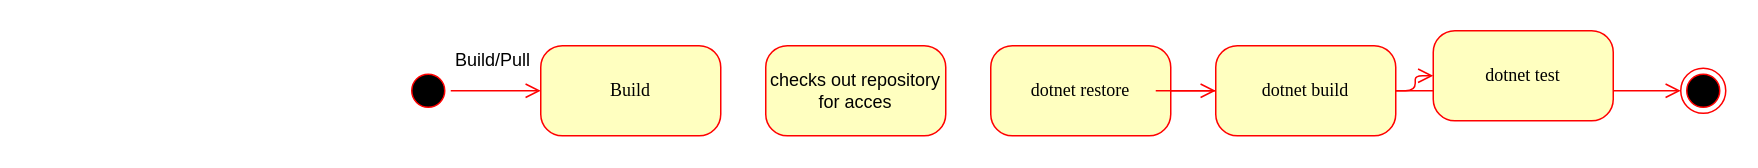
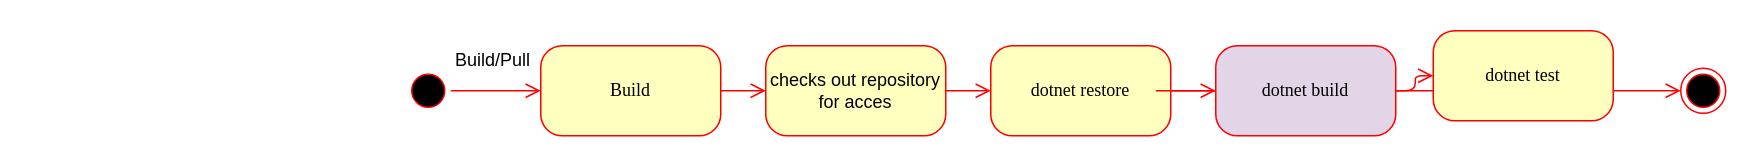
none -> (740, 91)
none -> (965, 91)
(1306, 91) -> (1306, 91)
